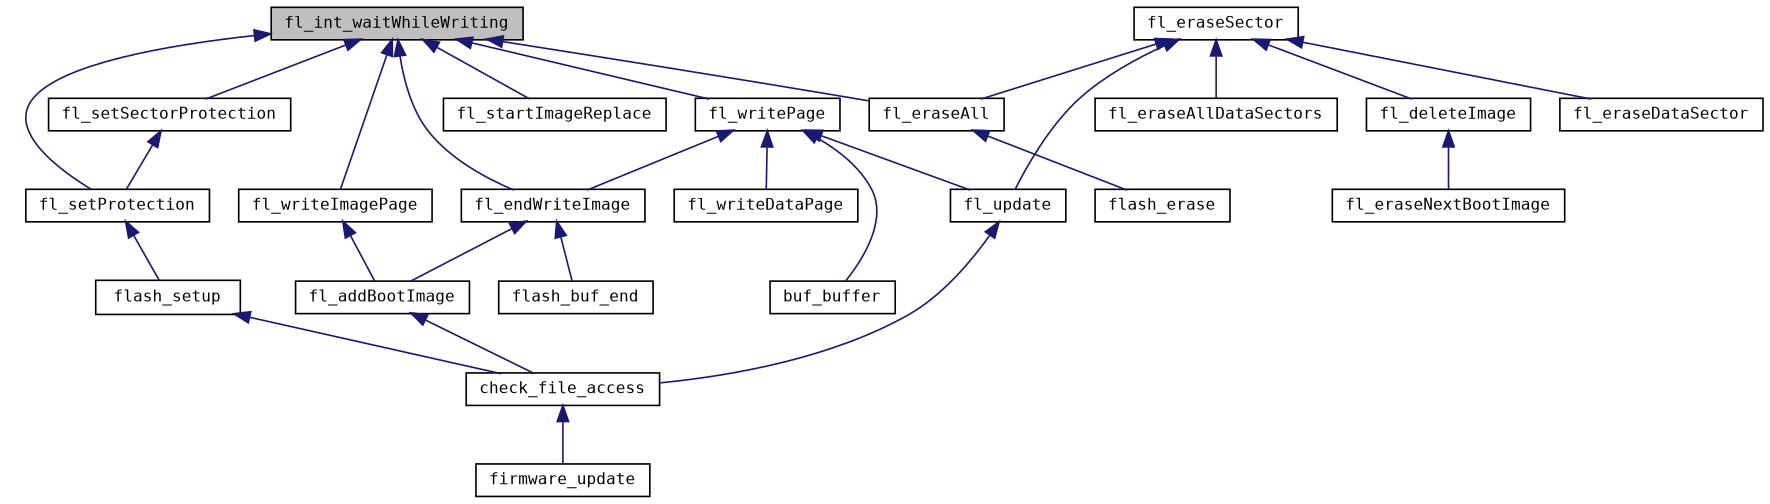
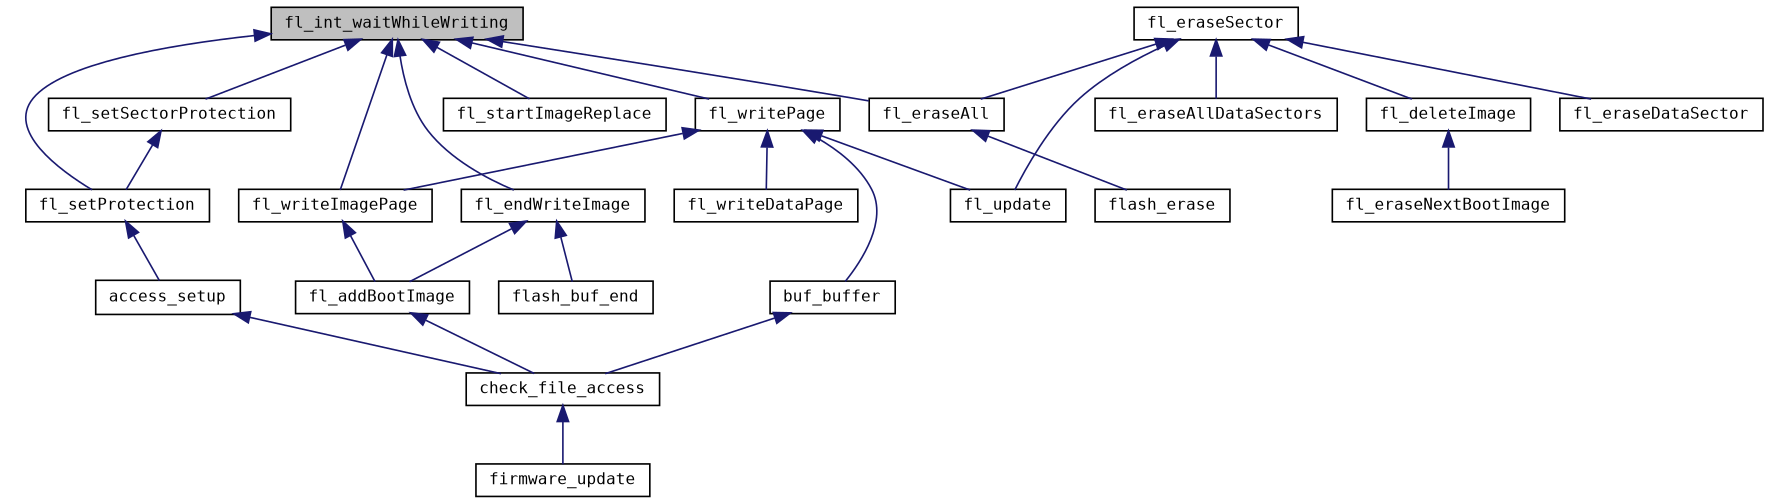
(653, 163) -> (543, 162)
(168, 297) -> (168, 297)
(842, 344) -> (690, 346)
